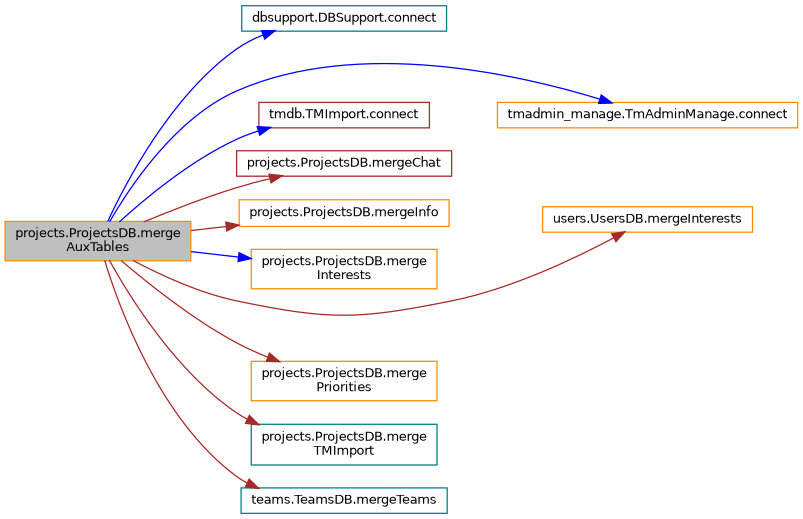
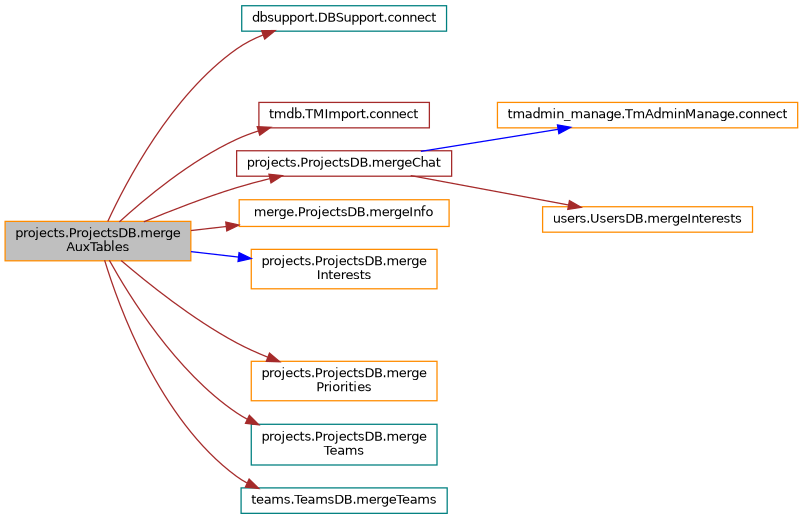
(326, 68) -> (490, 140)
(171, 115) -> (171, 115)
(184, 170) -> (184, 170)
(344, 213) -> (344, 213)
(375, 313) -> (490, 190)
(344, 445) -> (344, 445)
